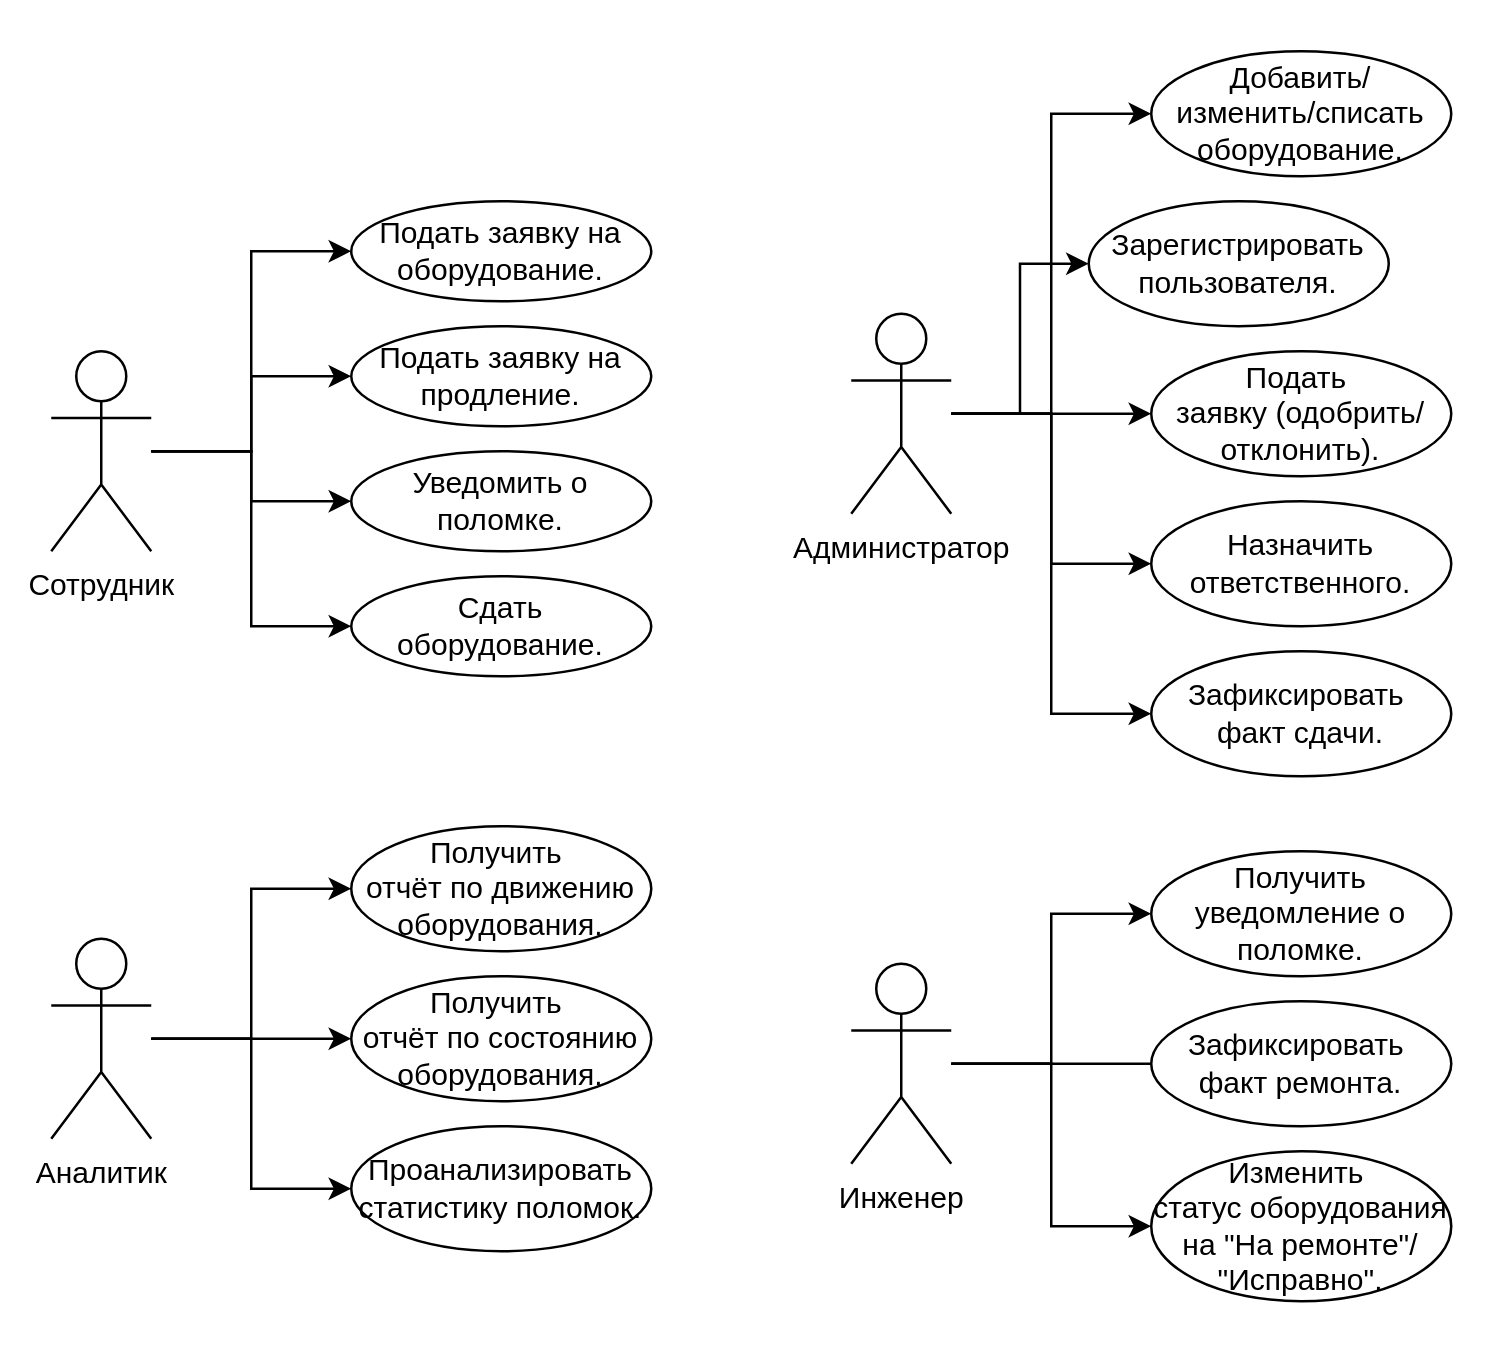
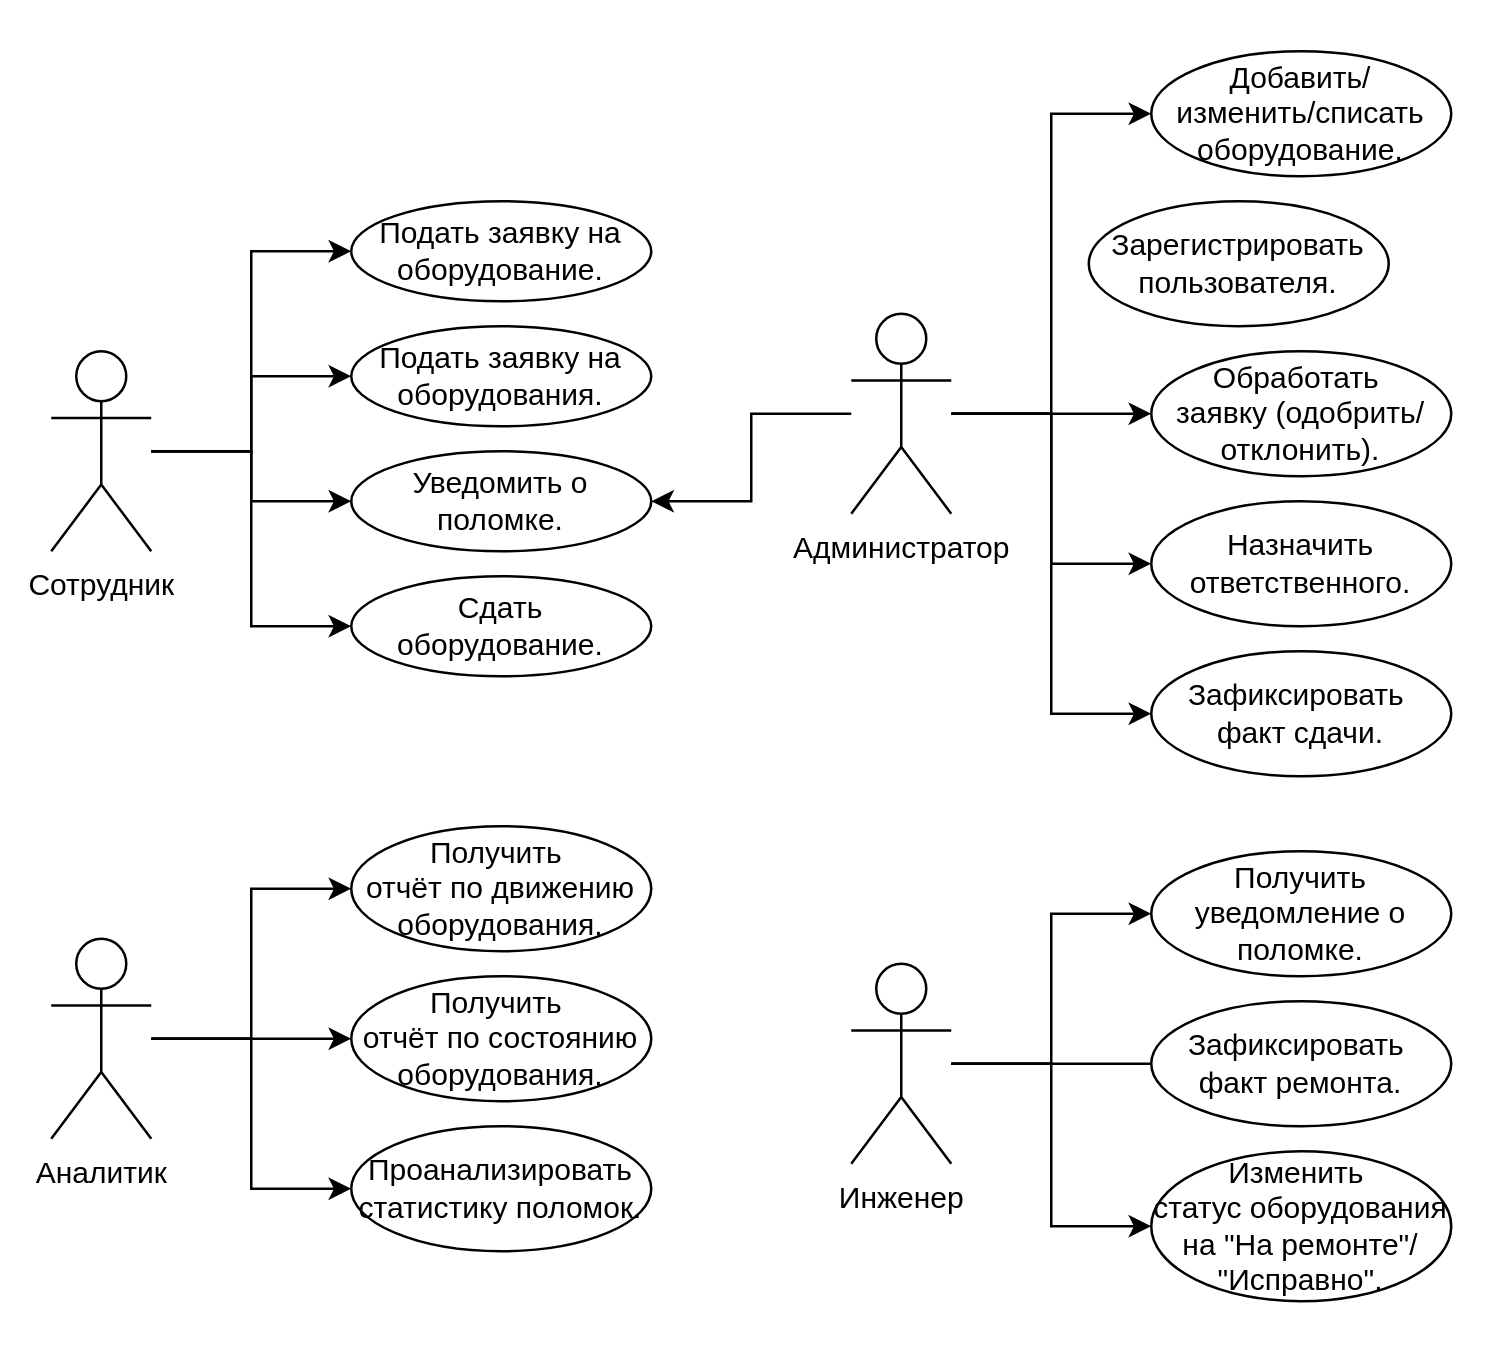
(1020, 324) -> (751, 449)
(501, 376) -> (501, 376)
(1301, 414) -> (1301, 414)
